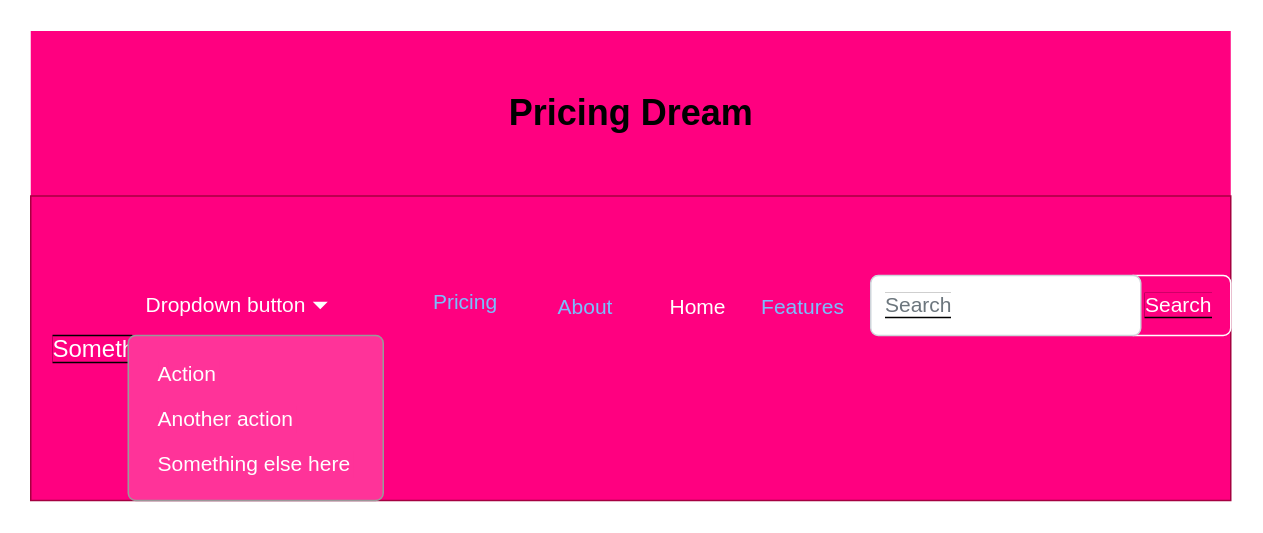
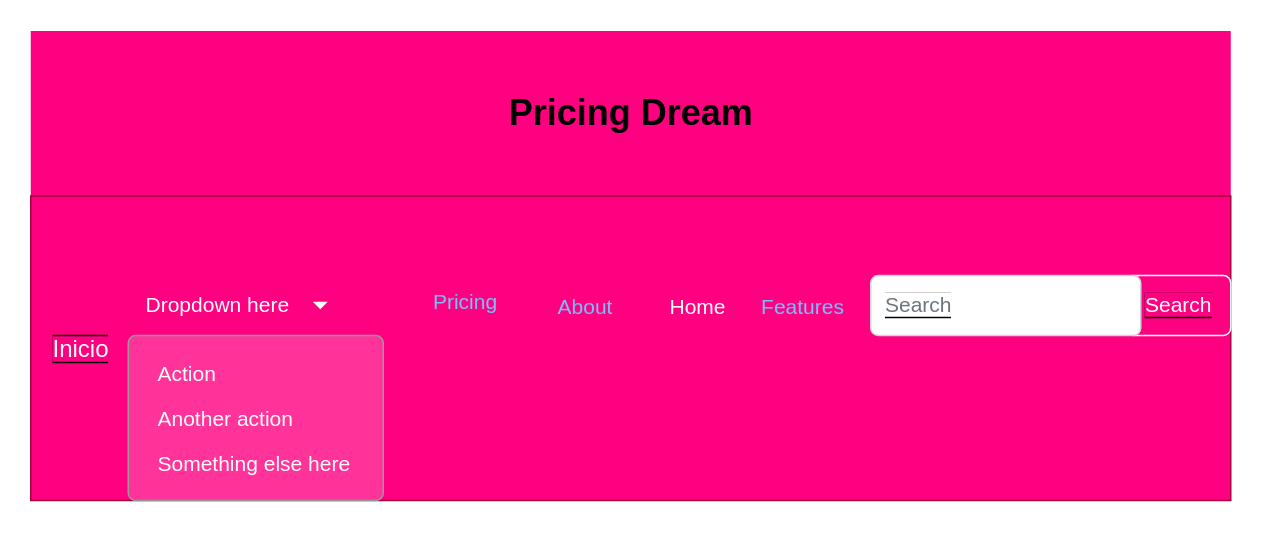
(232, 305) -> (220, 305)
(111, 349) -> (87, 349)
